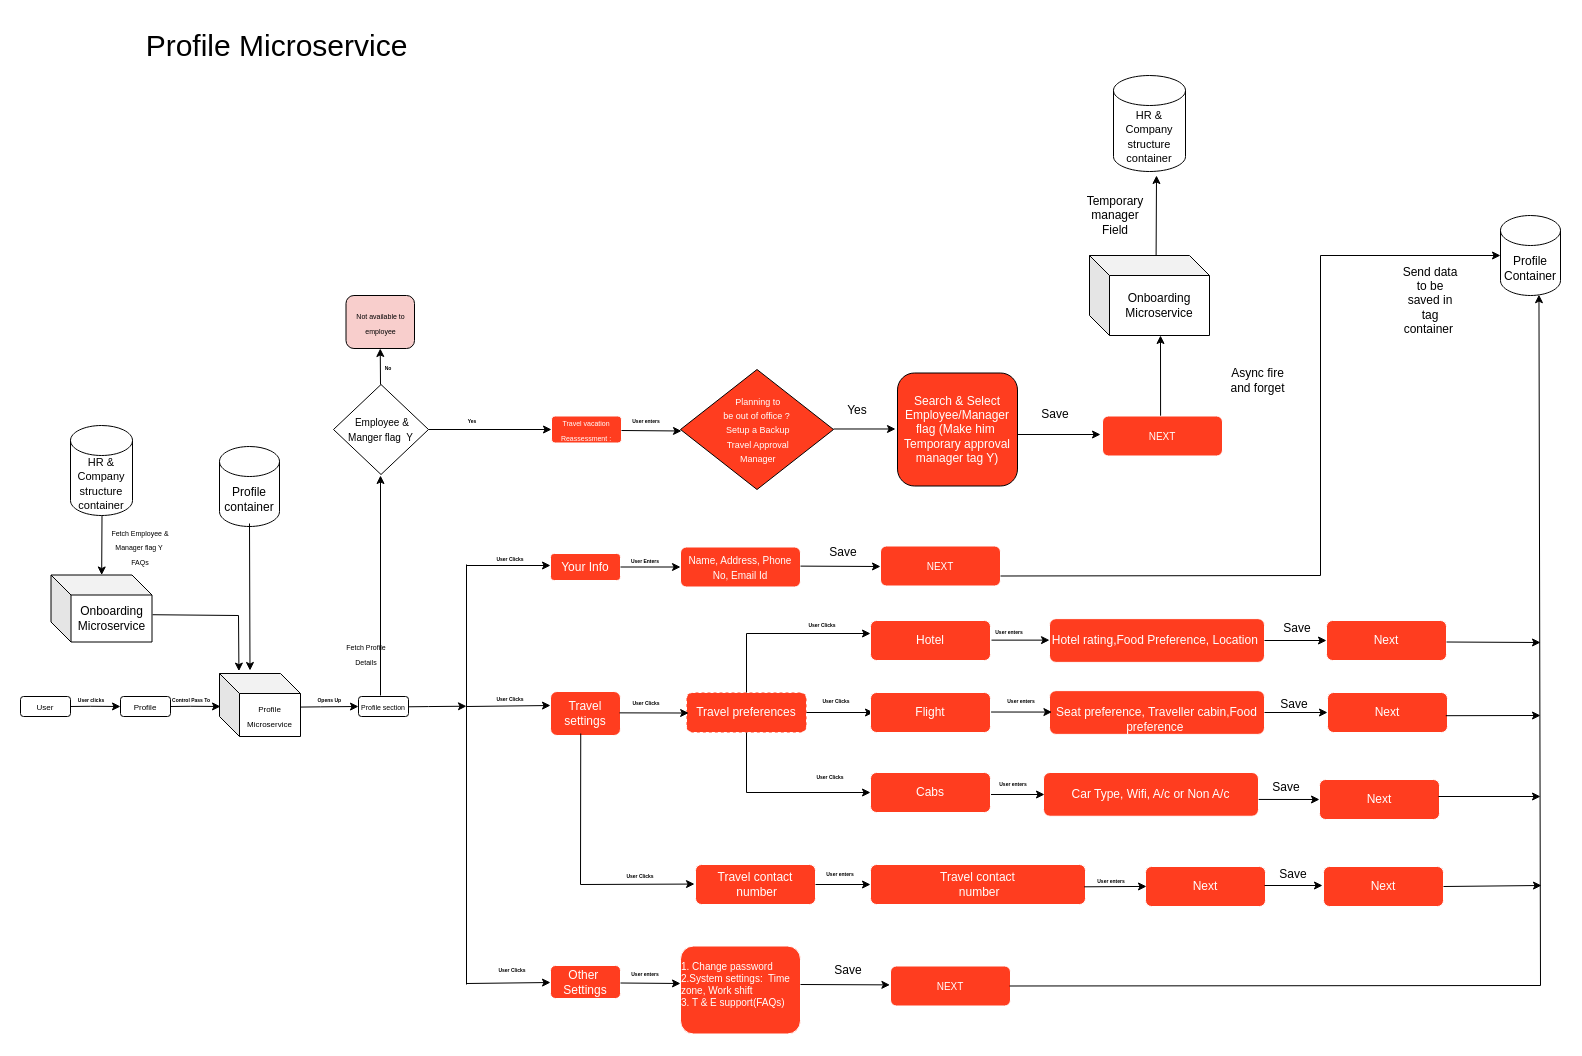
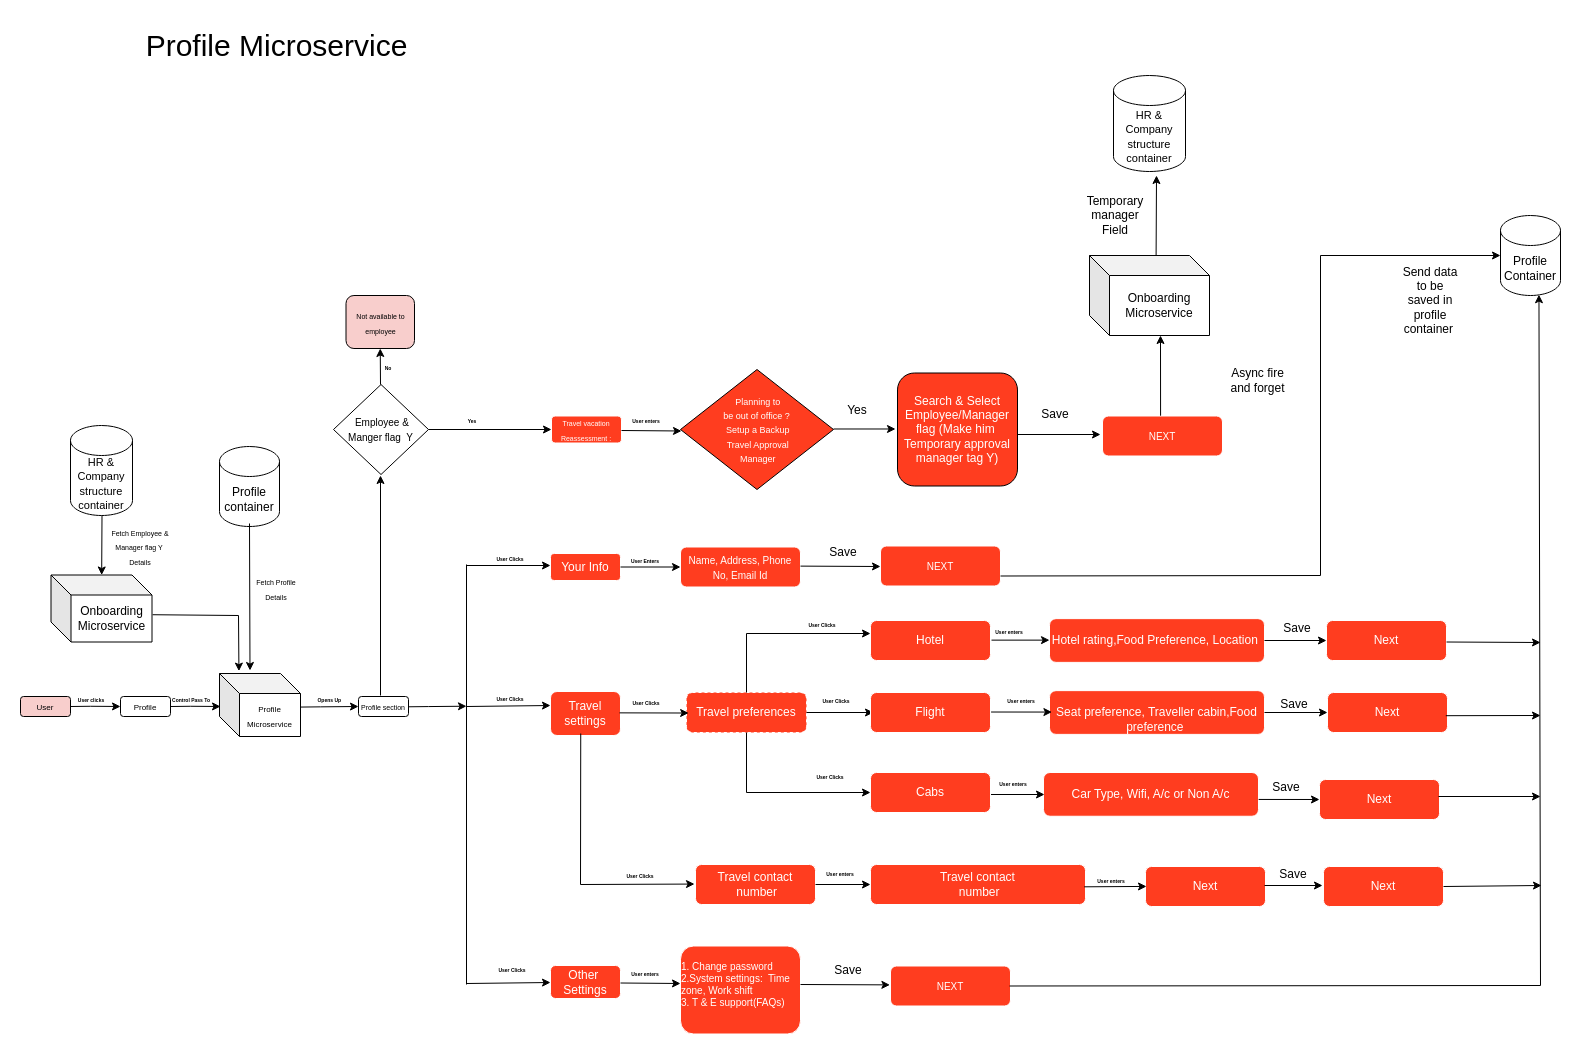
(1431, 301) -> (1431, 301)
(141, 547) -> (141, 547)
(367, 654) -> (277, 589)
(46, 707) -> (46, 707)
